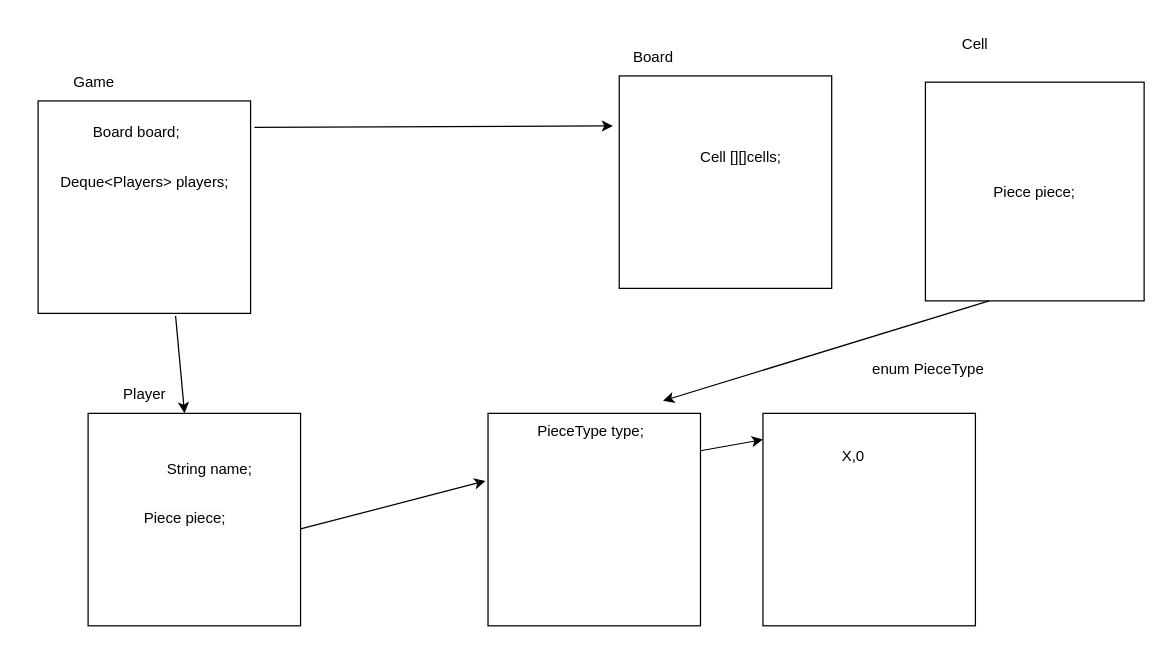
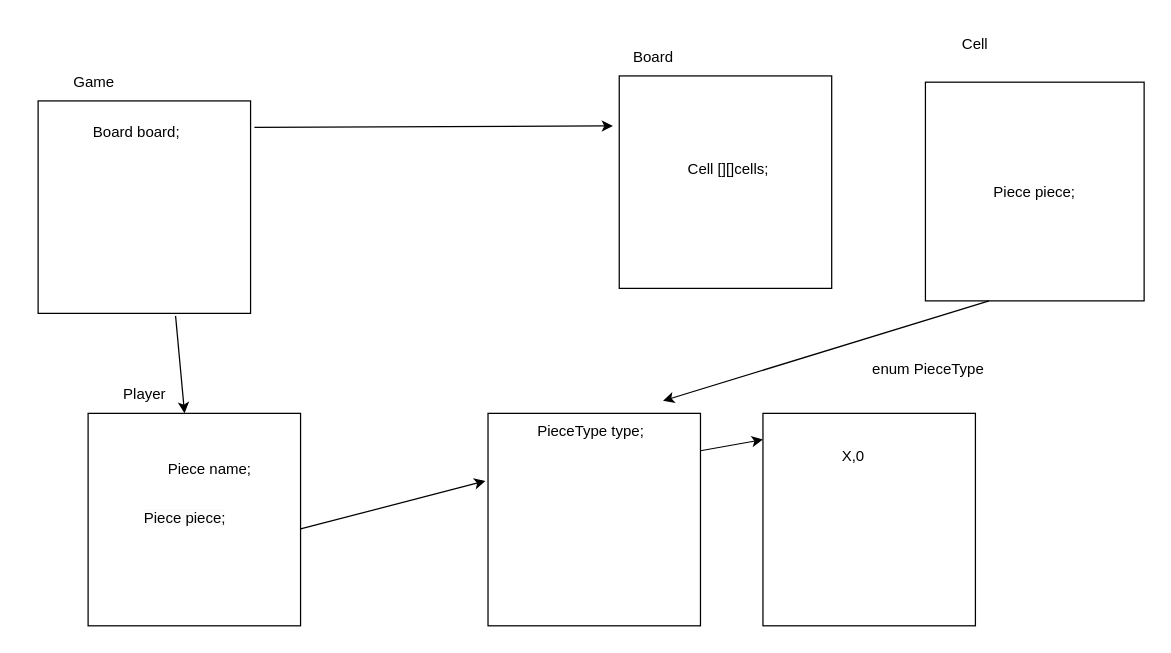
(741, 157) -> (729, 169)
(144, 182) -> none
(210, 469) -> (210, 469)
